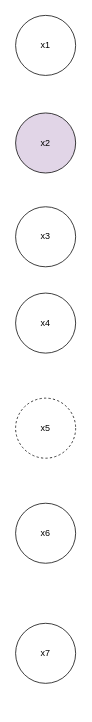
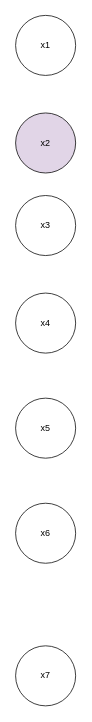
(45, 237) -> (45, 225)
(45, 428) -> (45, 428)
(45, 653) -> (45, 675)
